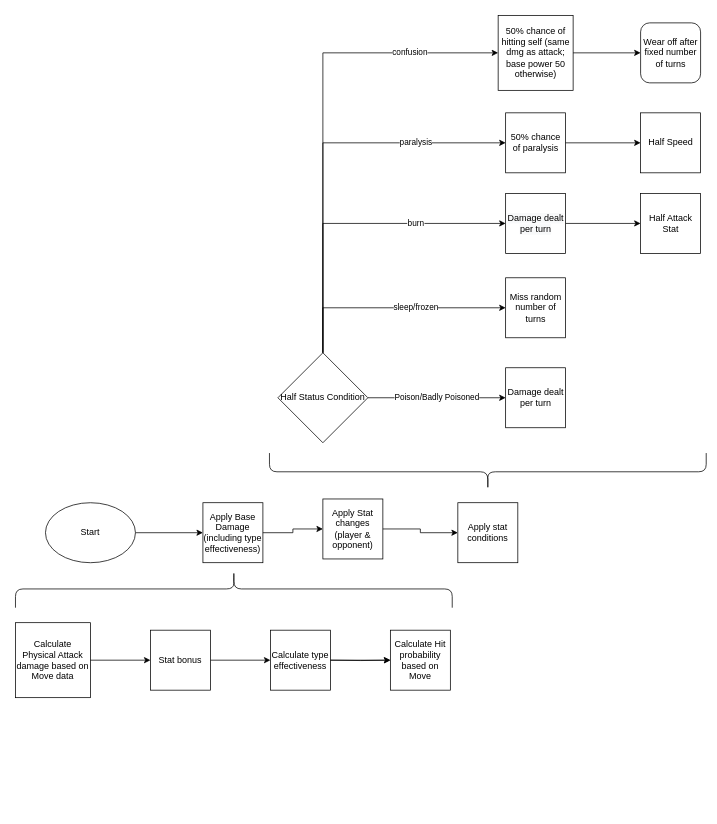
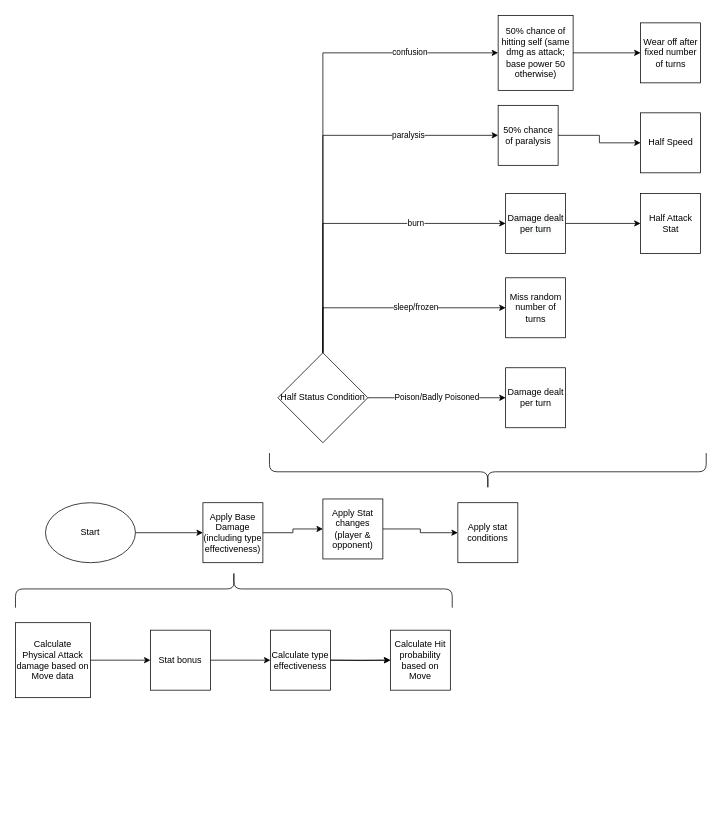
(671, 53) -> (671, 53)
(536, 143) -> (528, 135)
